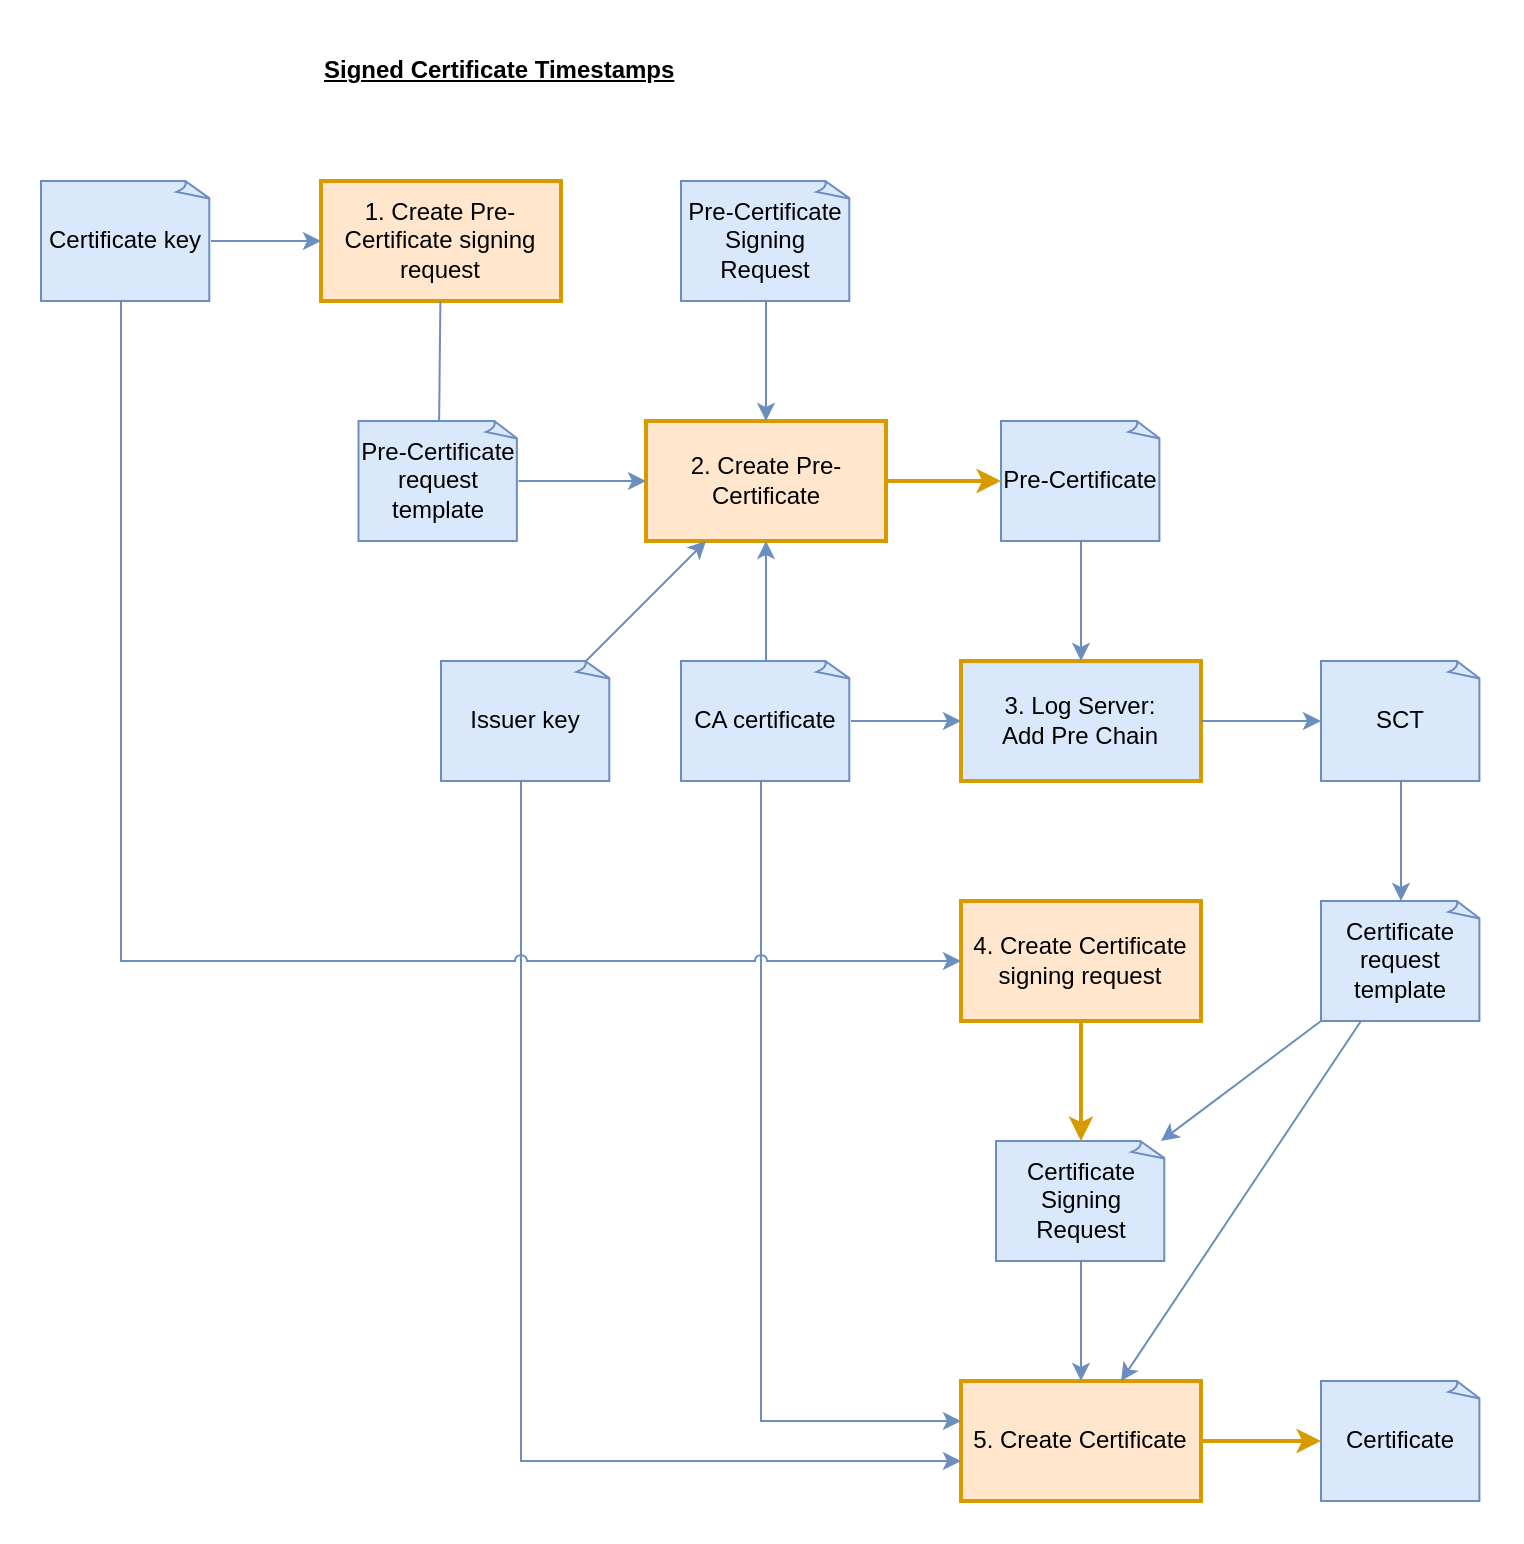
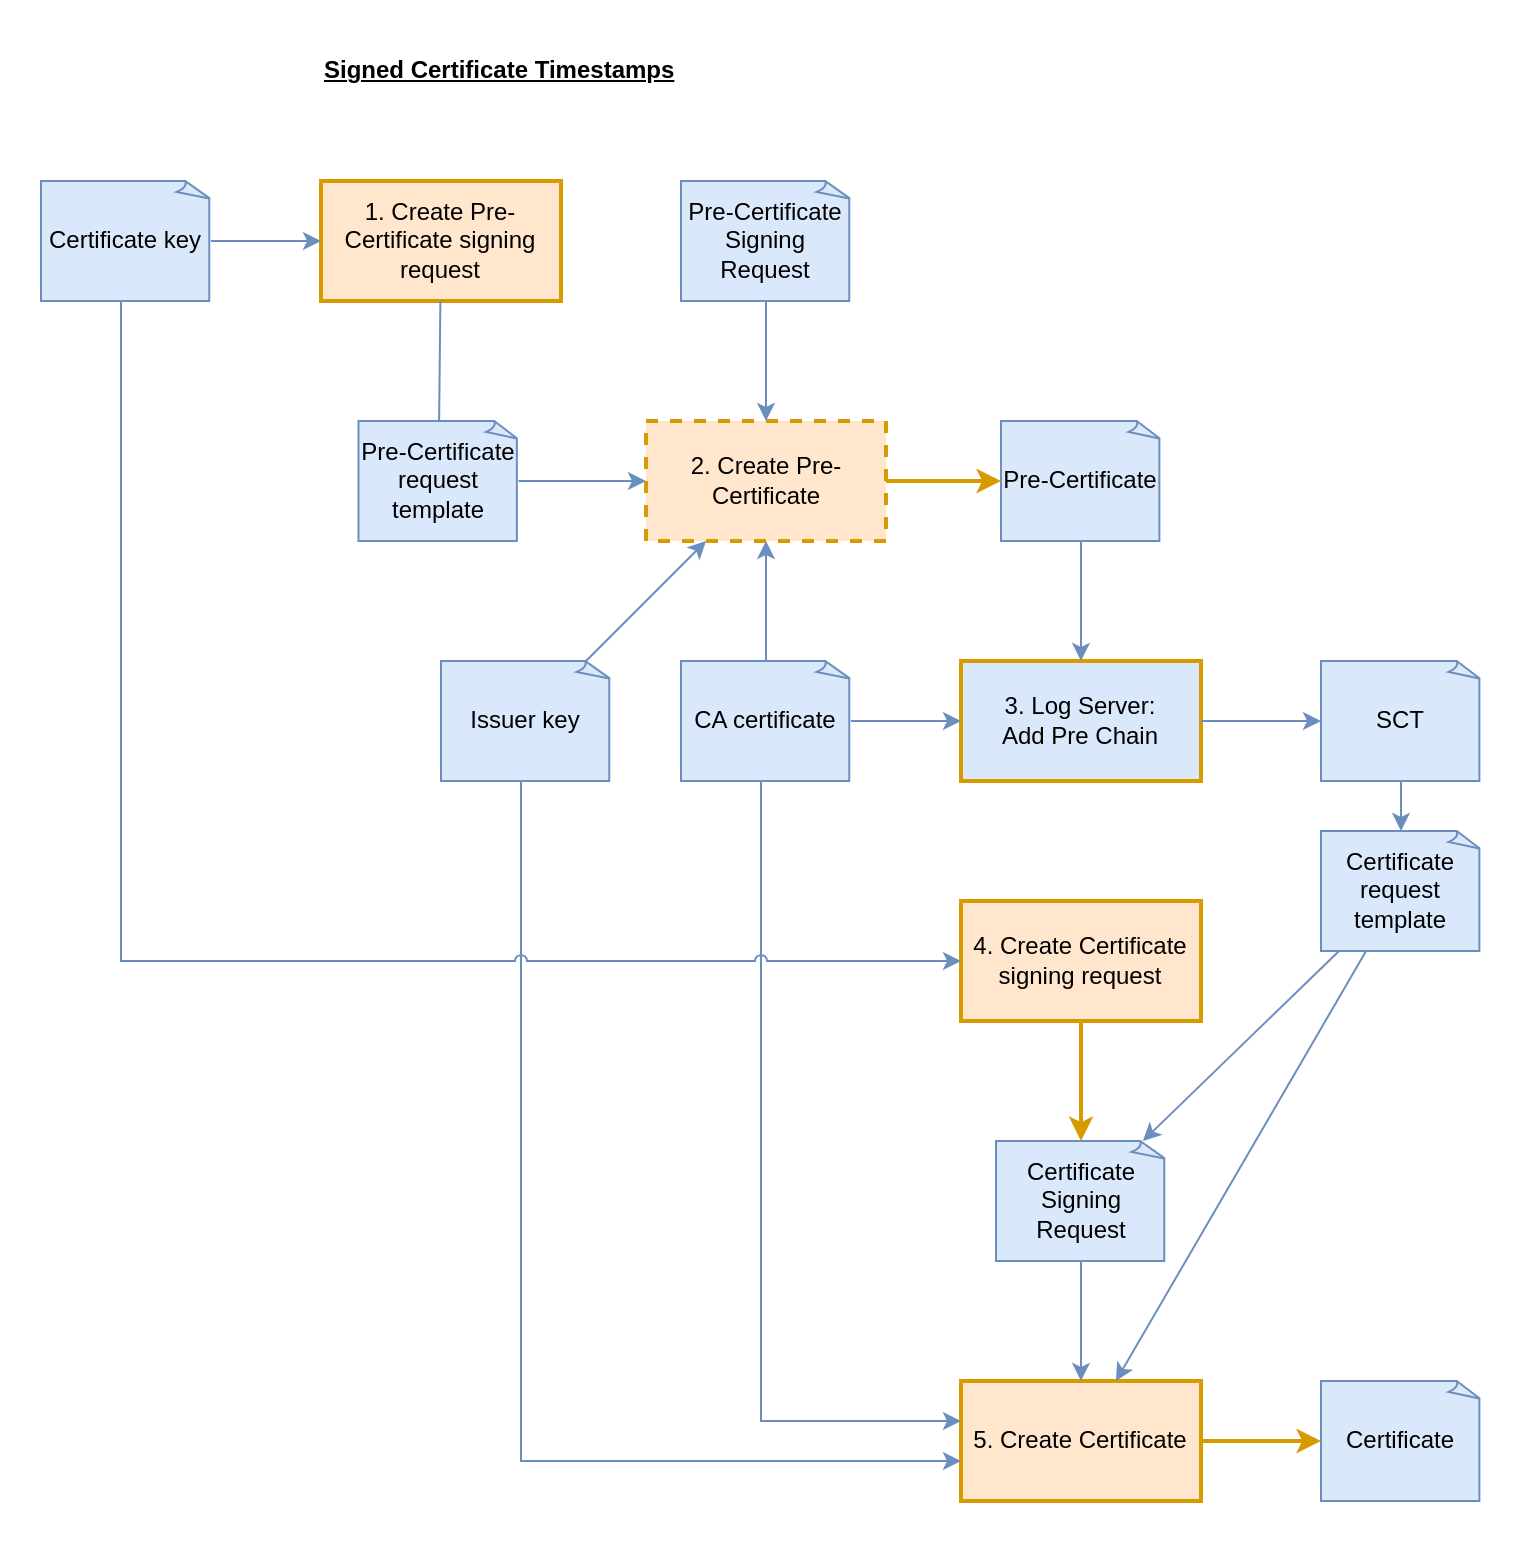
(766, 481) -> (766, 481)
(1401, 961) -> (1401, 891)
